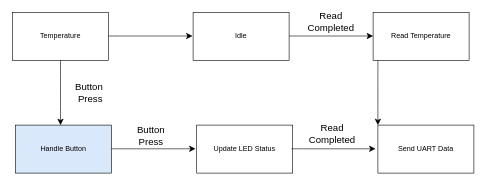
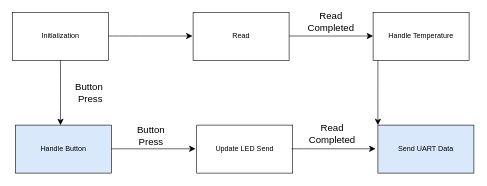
(60, 36) -> (60, 36)
(241, 36) -> (241, 36)
(421, 36) -> (421, 36)
(245, 149) -> (245, 149)
(426, 149) -> (426, 149)
